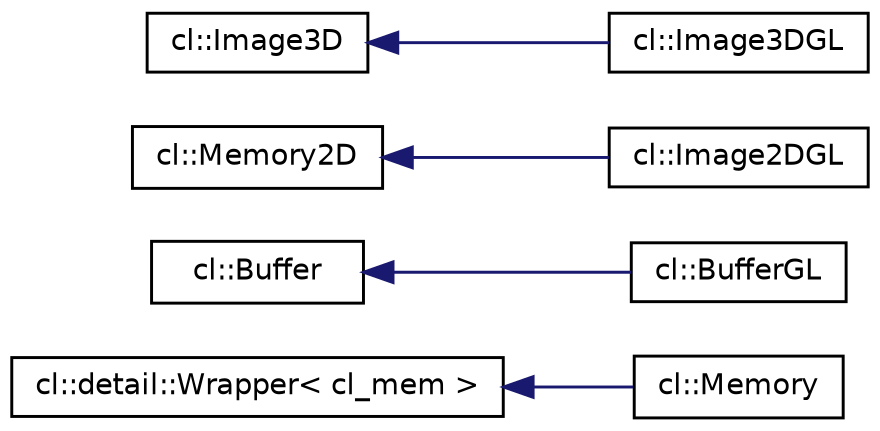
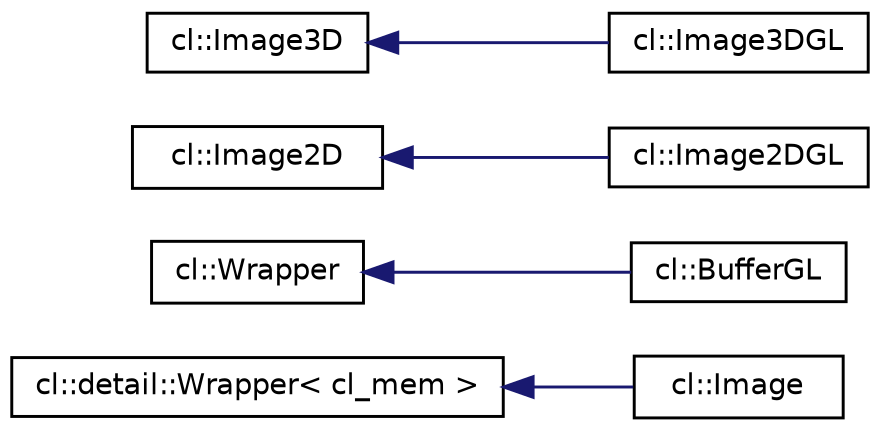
(258, 157) -> (258, 157)
(258, 272) -> (258, 272)
(739, 387) -> (739, 387)
